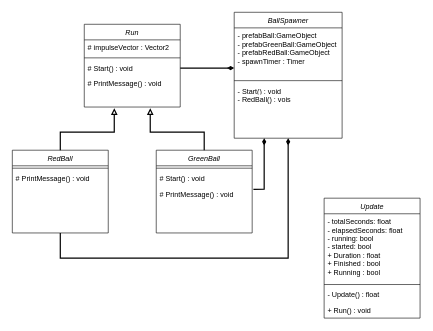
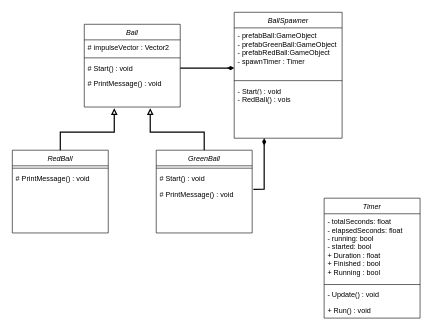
(132, 32) -> (132, 32)
(372, 206) -> (372, 206)
(219, 258) -> none
(359, 295) -> (357, 295)
